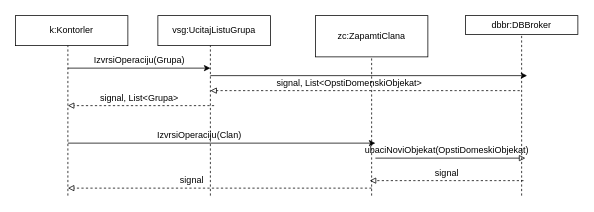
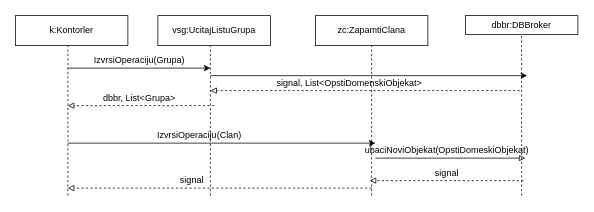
(372, 36) -> (372, 30)
(140, 98) -> (140, 98)
